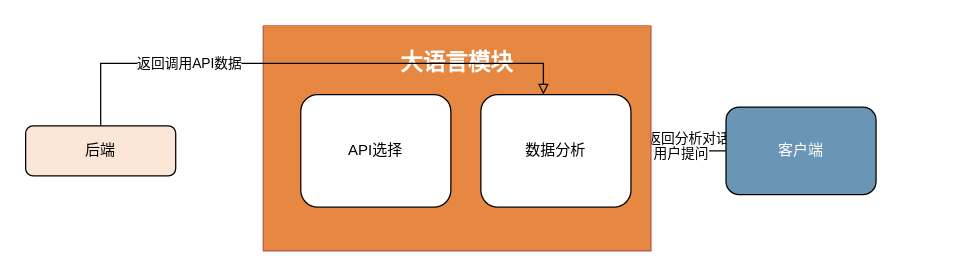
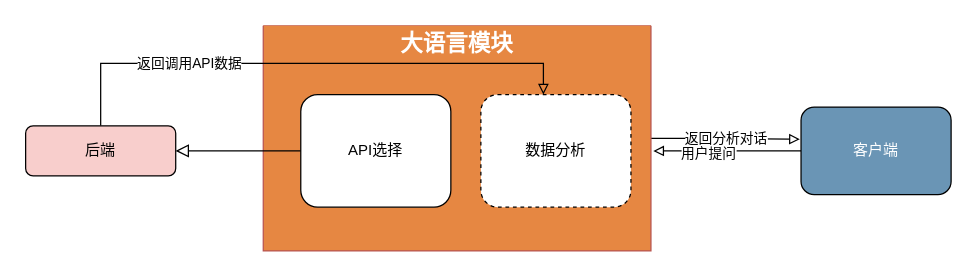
(457, 63) -> (457, 44)
(101, 151) -> (101, 151)
none -> (244, 151)
(556, 151) -> (556, 151)
(801, 151) -> (876, 151)
